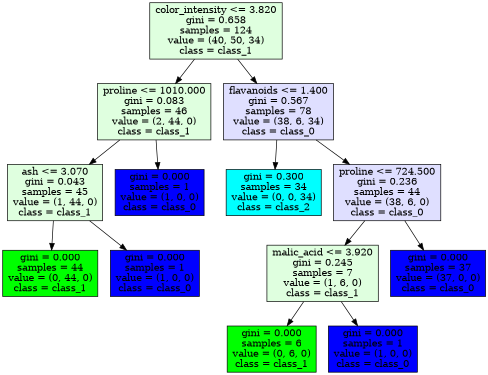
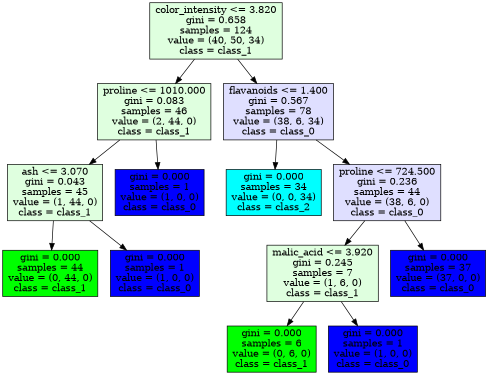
(274, 193) -> (274, 193)
